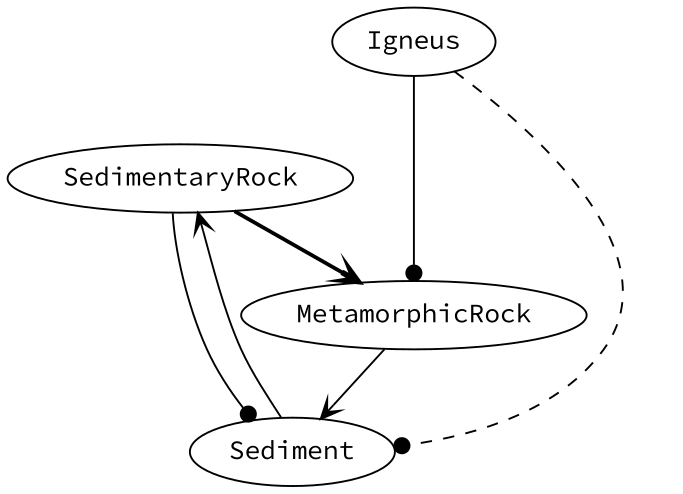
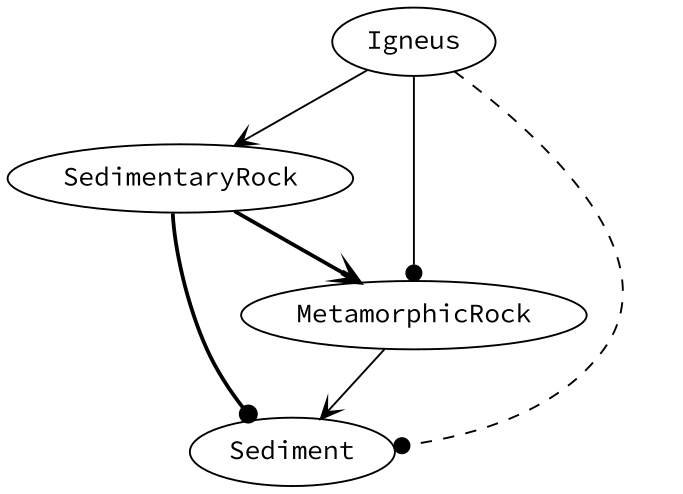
(194, 316) -> (194, 316)
(232, 328) -> (309, 103)
